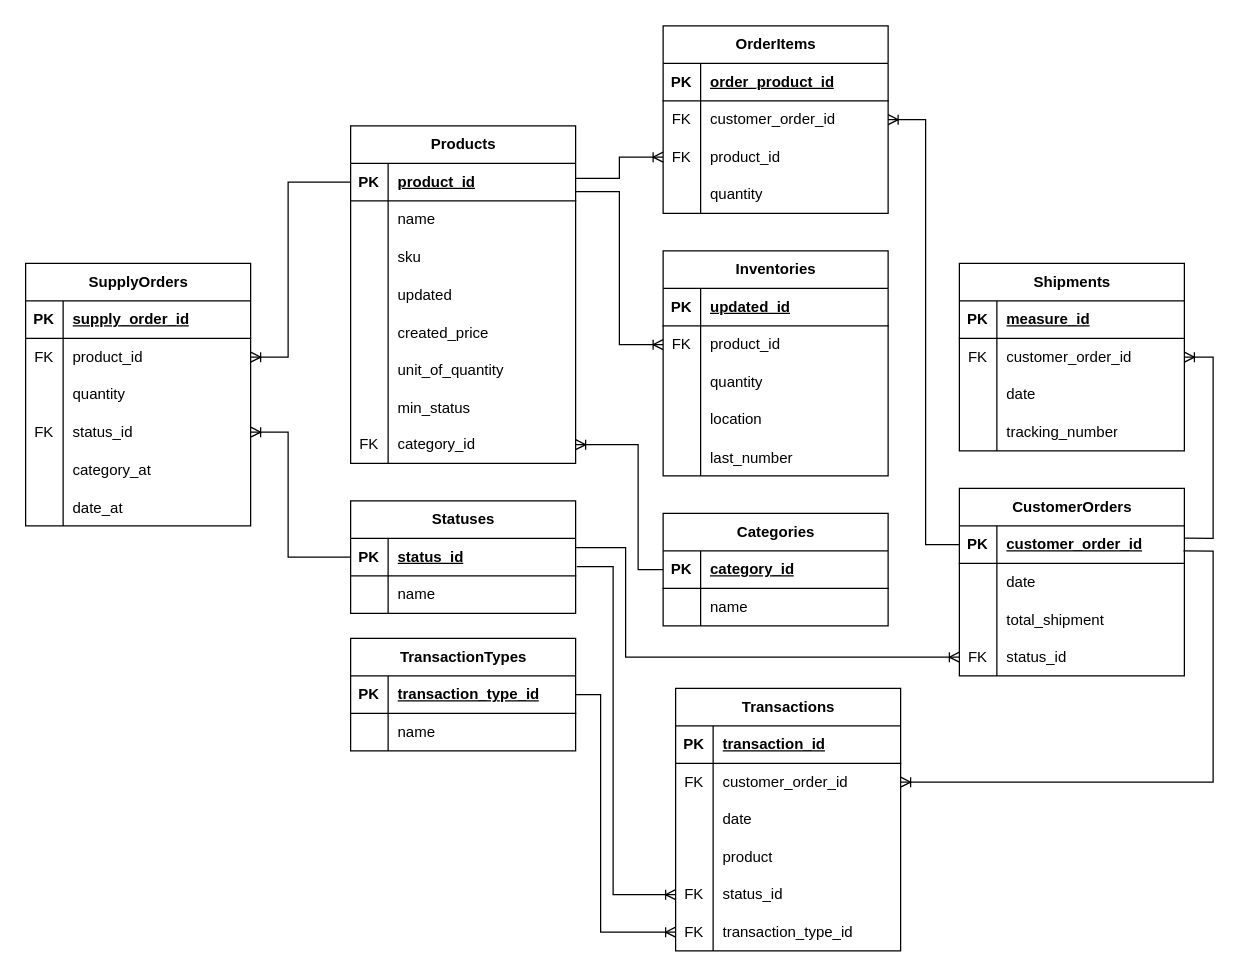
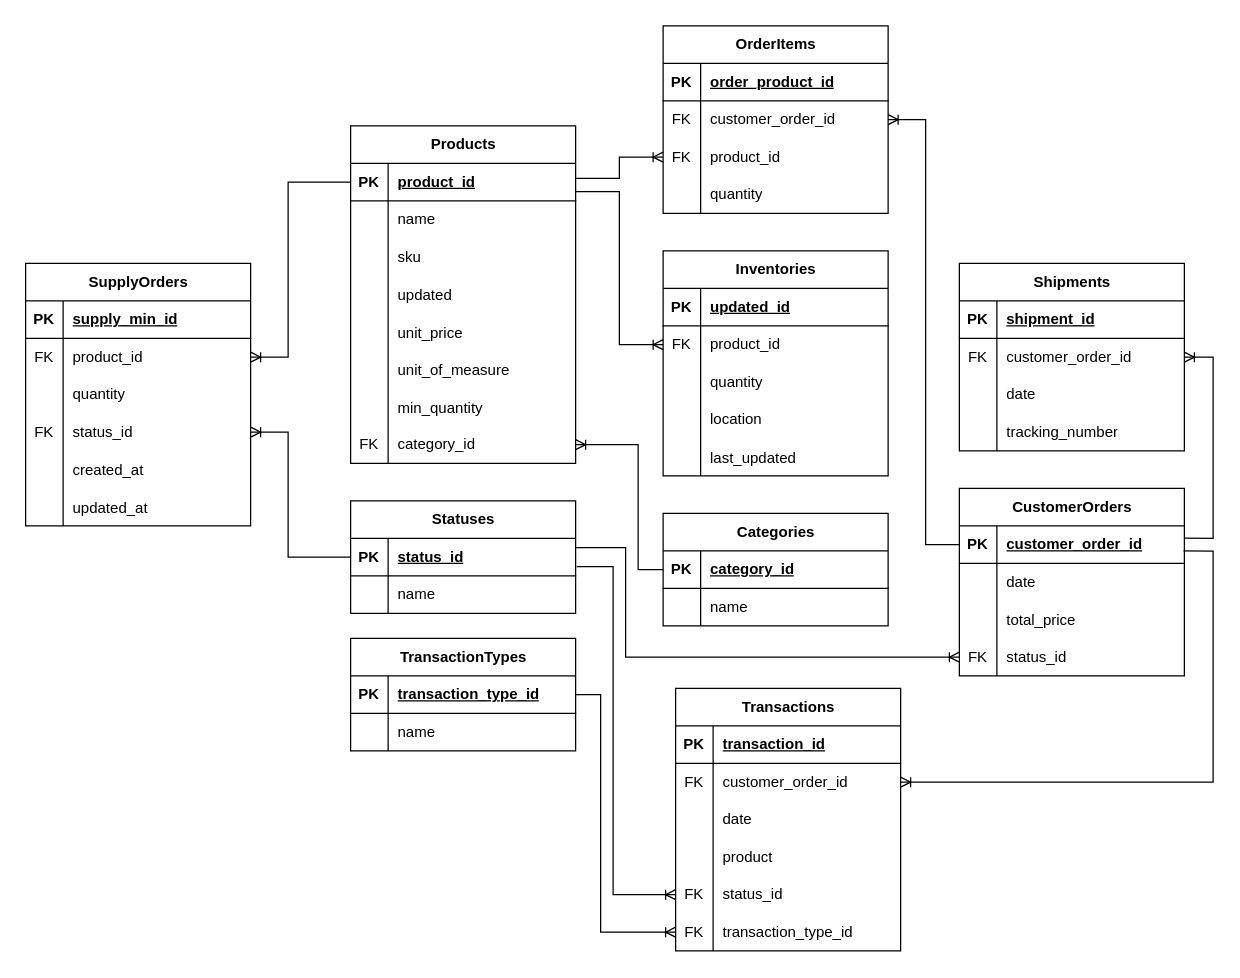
(132, 319) -> (122, 319)
(1047, 319) -> (1049, 319)
(450, 333) -> (436, 333)
(461, 370) -> (459, 370)
(438, 408) -> (444, 408)
(754, 458) -> (758, 458)
(119, 470) -> (115, 470)
(102, 508) -> (115, 508)
(1061, 620) -> (1049, 620)
